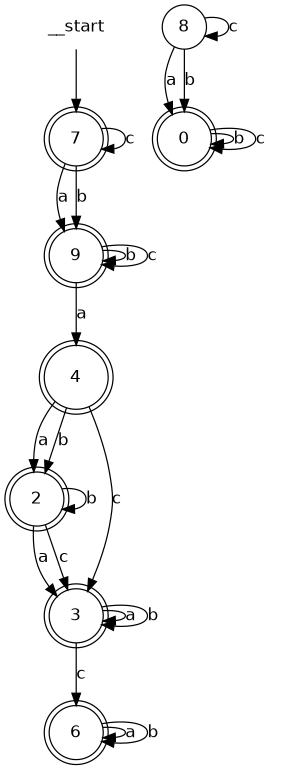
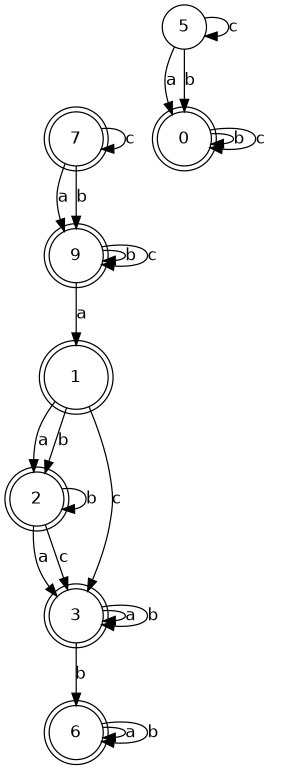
(76, 27) -> none
(184, 27) -> (184, 27)
(76, 377) -> (76, 377)
(81, 674) -> (81, 674)
